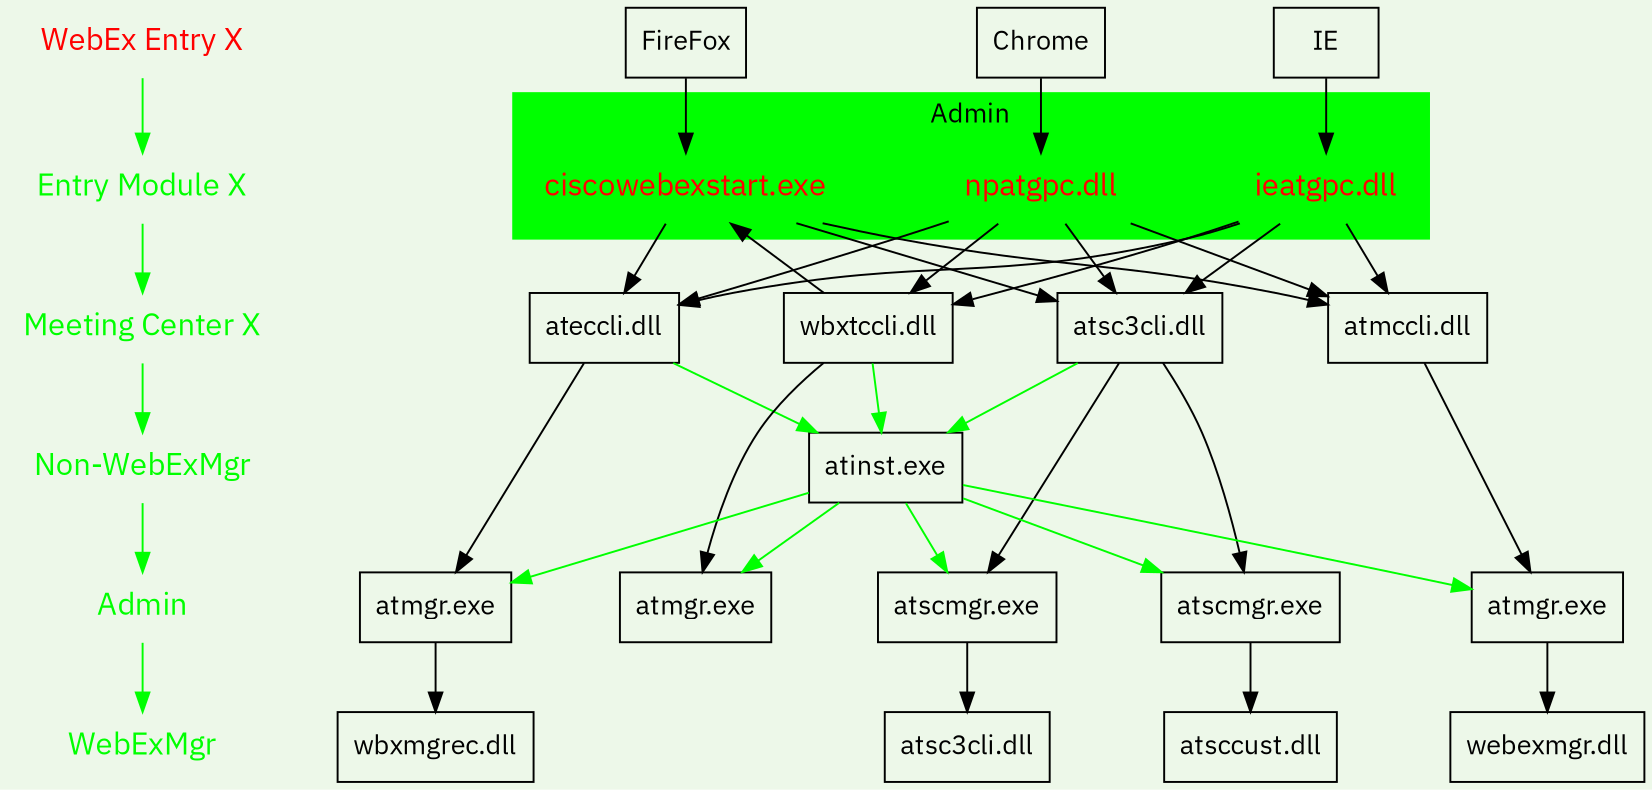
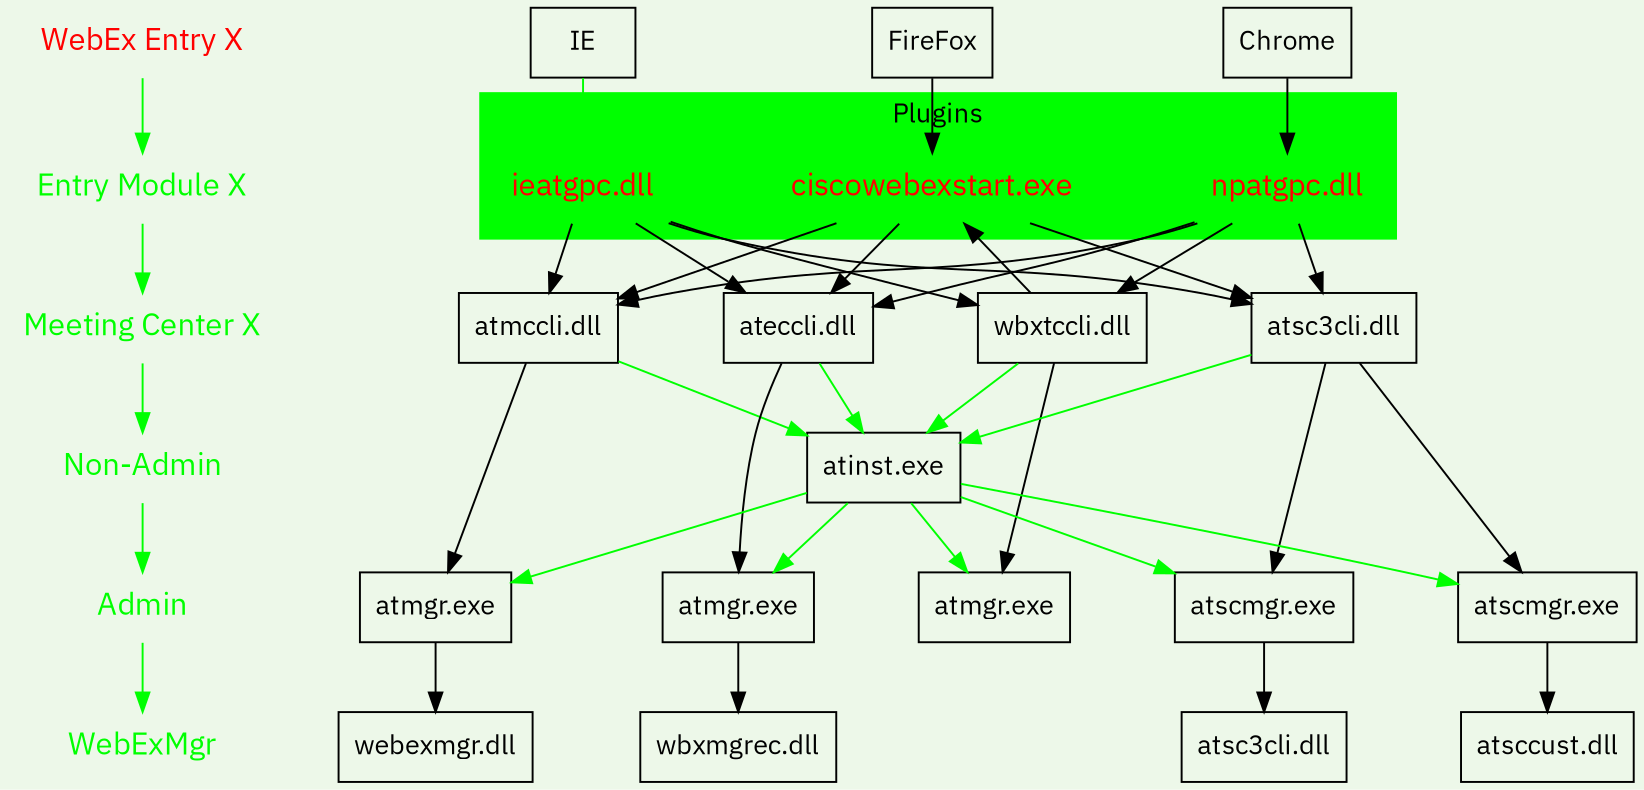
(1326, 106) -> (583, 106)
(971, 115) -> (938, 115)
none -> (704, 395)
(143, 468) -> (143, 468)
